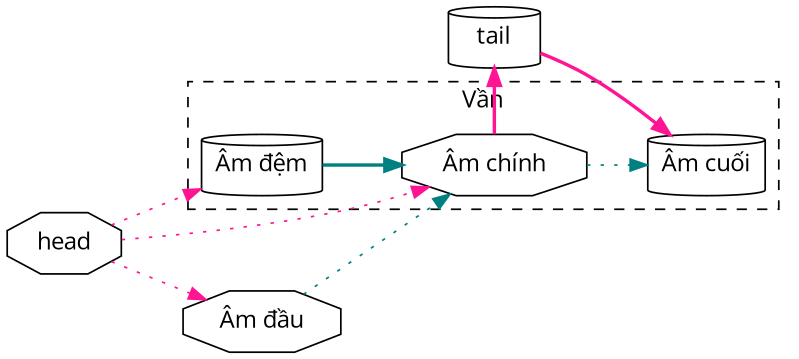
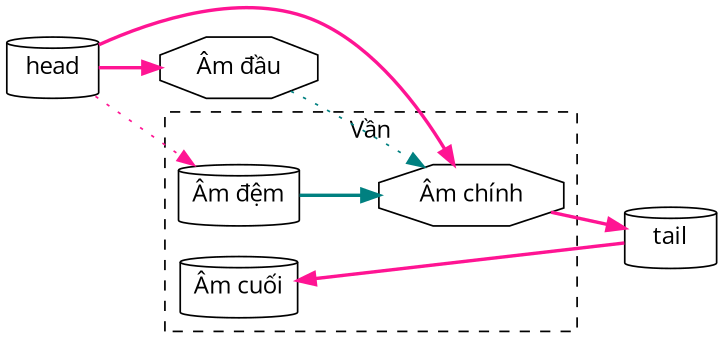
(609, 165) -> none
(269, 224) -> (297, 15)
(64, 243) -> (53, 68)
(151, 277) -> (121, 68)
